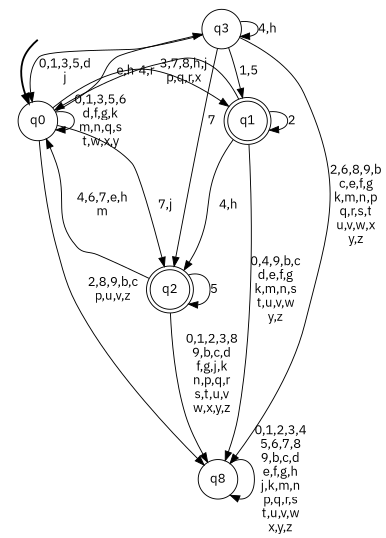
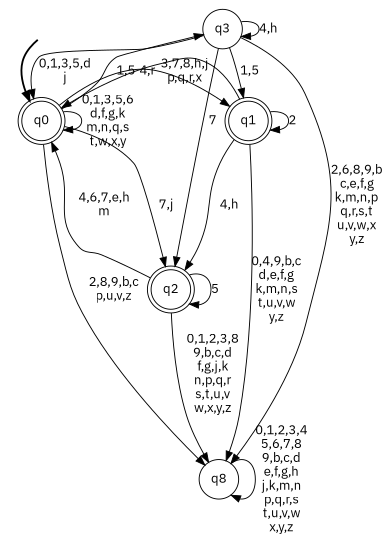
(126, 71) -> (126, 71)
(38, 121) -> (42, 121)
